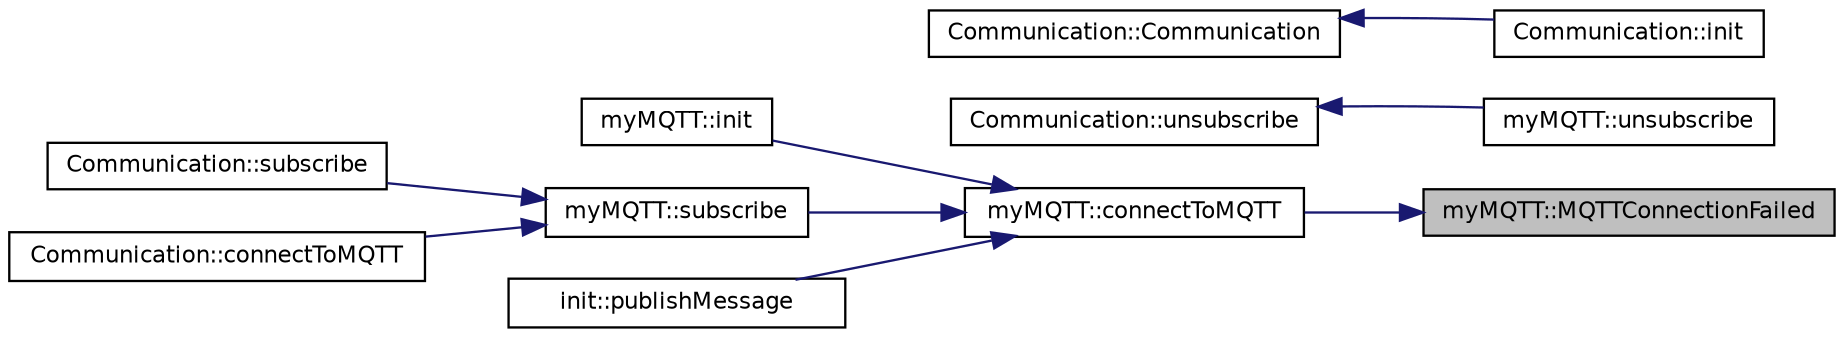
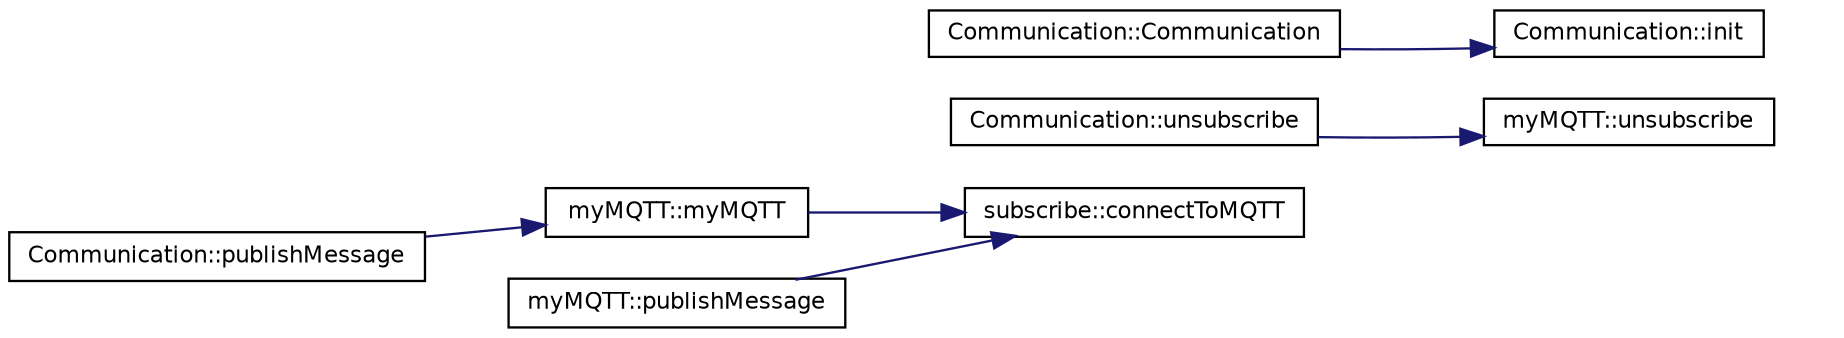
(1429, 18) -> (1405, 49)
(1413, 106) -> (1389, 138)
(677, 122) -> none
(217, 166) -> none
(677, 212) -> (677, 212)
(1134, 212) -> (1134, 212)
(1629, 212) -> none
(217, 257) -> (217, 257)
(677, 303) -> (677, 303)
